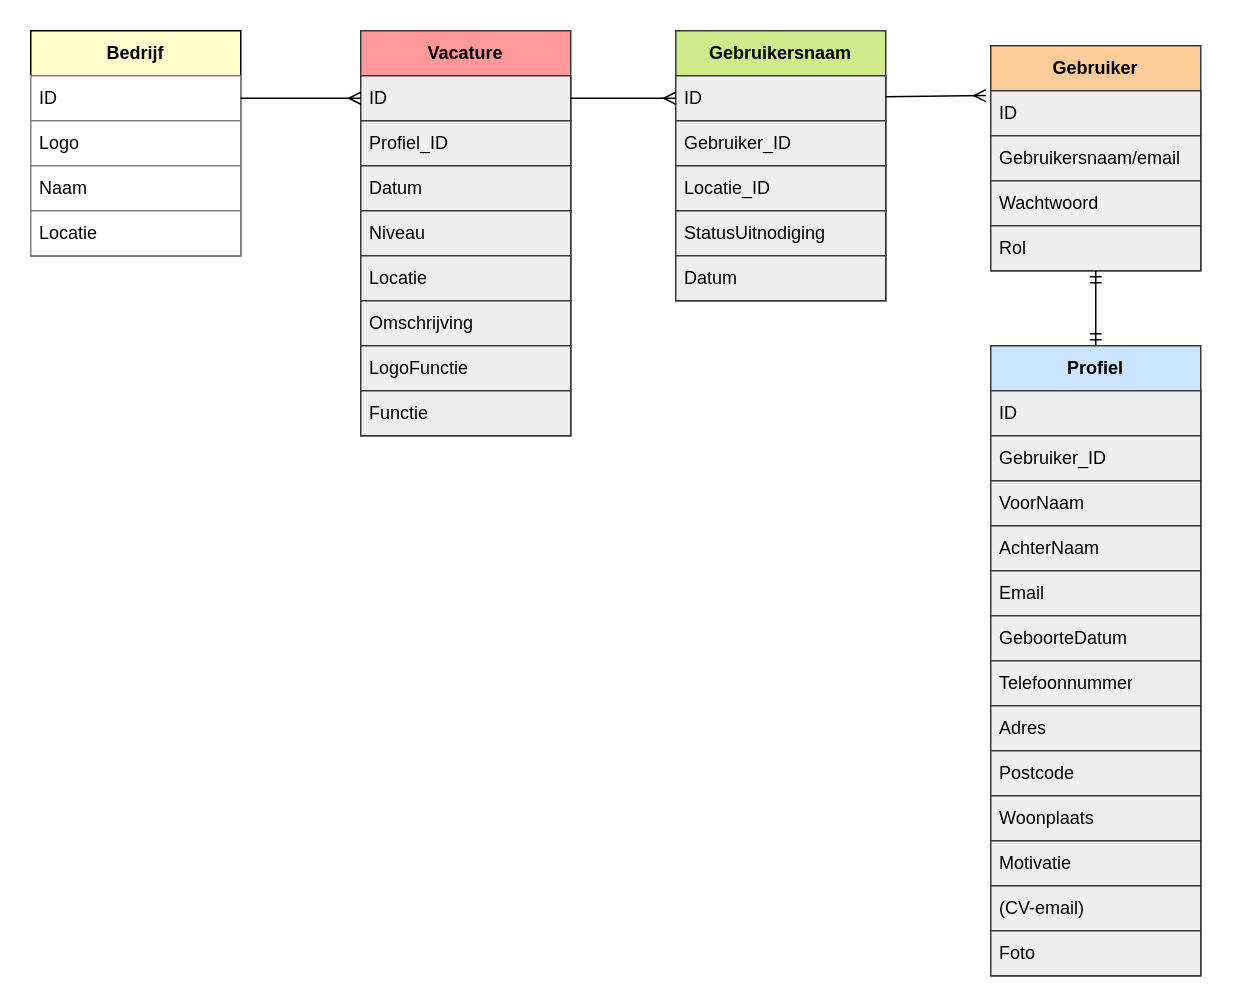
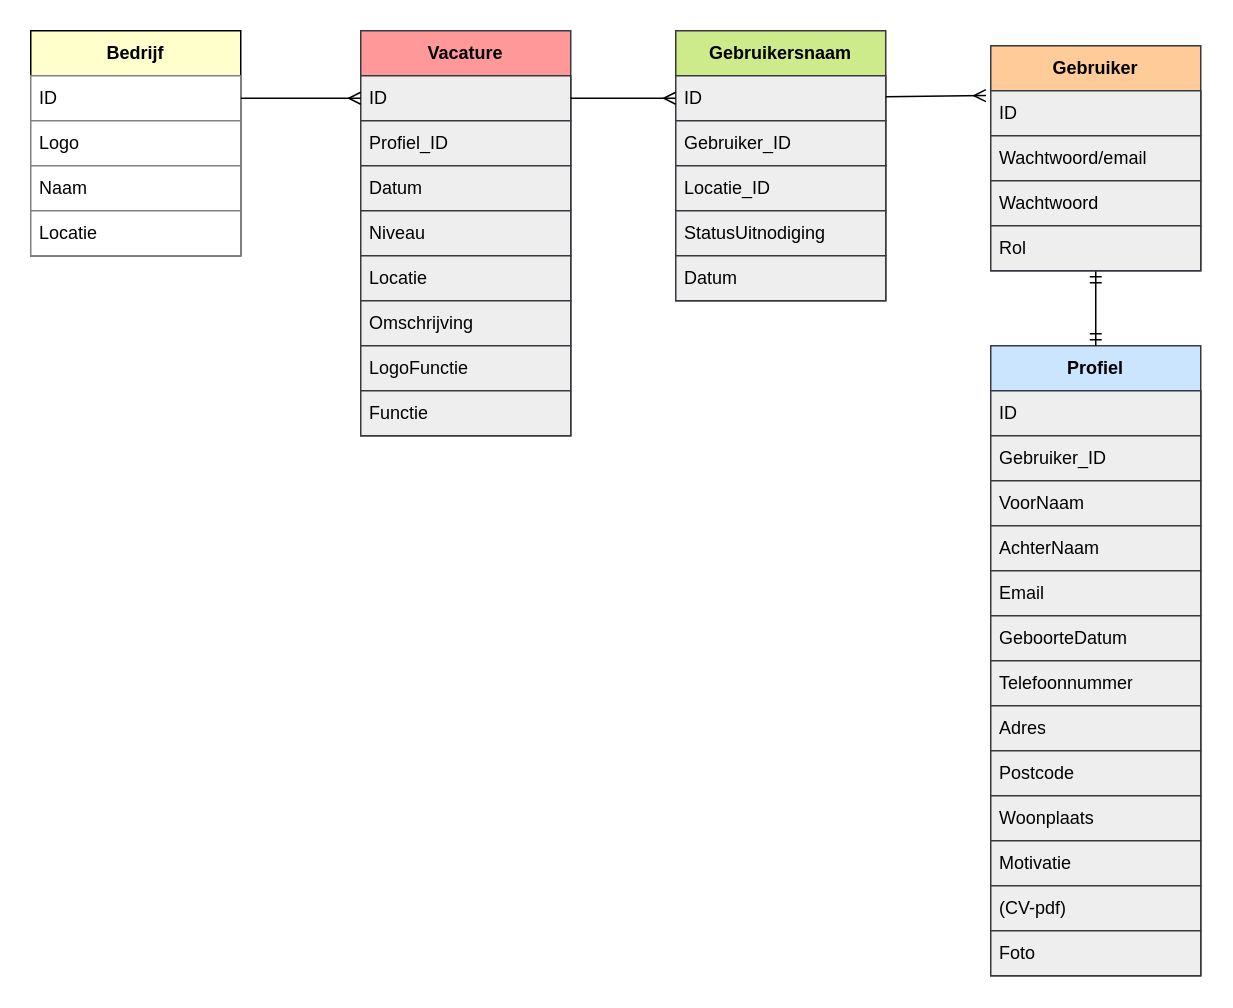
(1094, 158) -> (1076, 158)
(1045, 908) -> (1040, 908)
